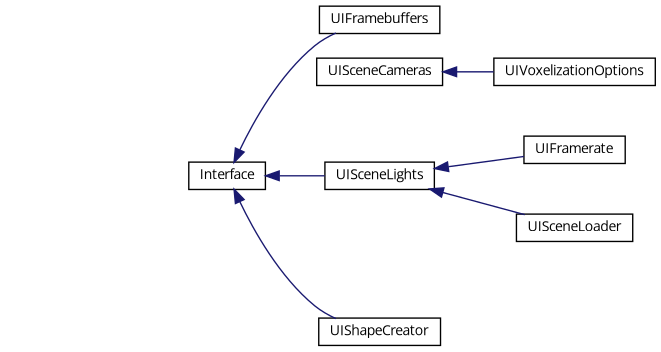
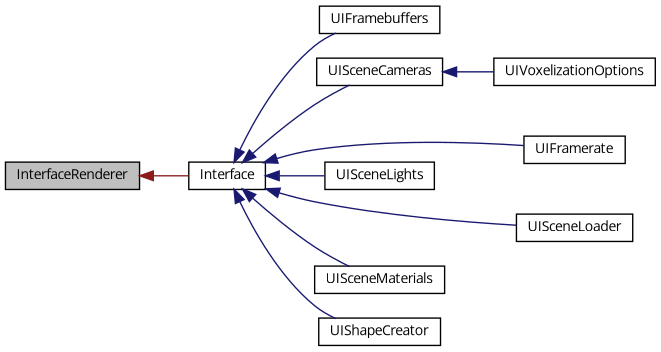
none -> (299, 116)
(486, 162) -> (400, 143)
none -> (73, 176)
(484, 204) -> (397, 215)
none -> (380, 280)
